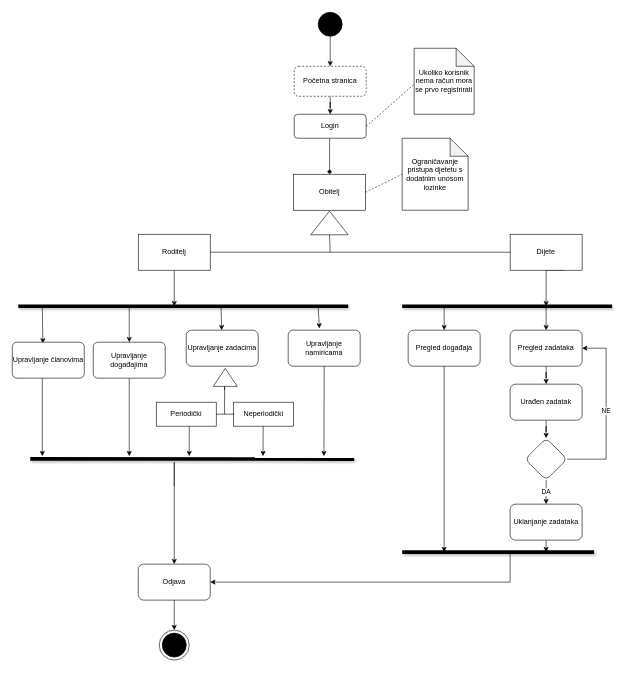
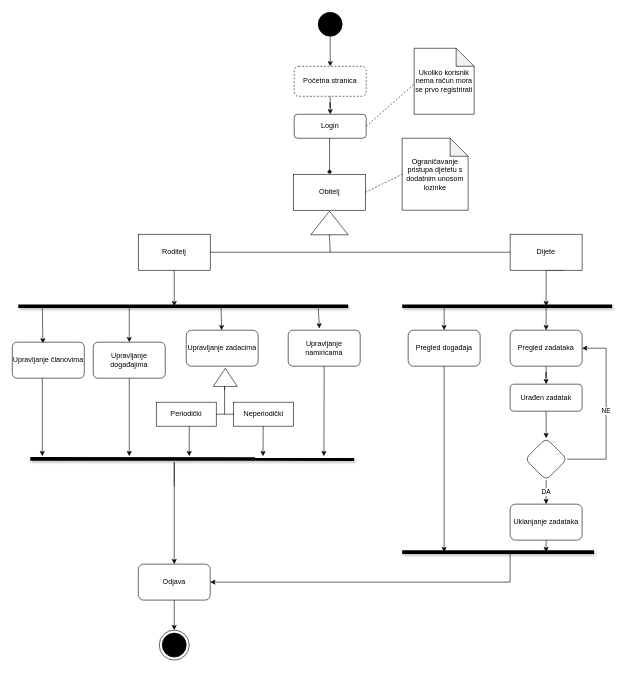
(546, 402) -> (546, 398)
